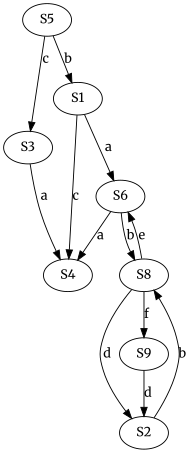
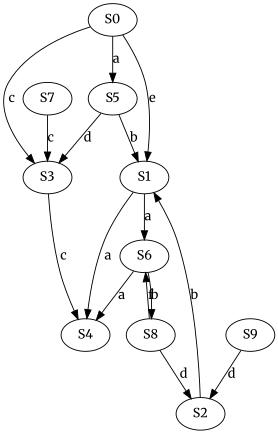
none -> (113, 20)
(46, 59) -> (88, 138)
none -> (48, 99)
(44, 197) -> (63, 256)
(76, 197) -> (108, 256)
(142, 236) -> (151, 296)
(144, 310) -> none
(179, 359) -> (190, 297)
